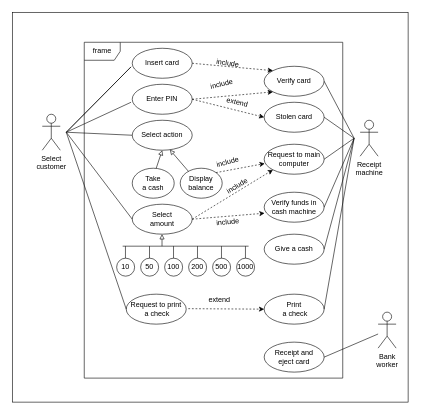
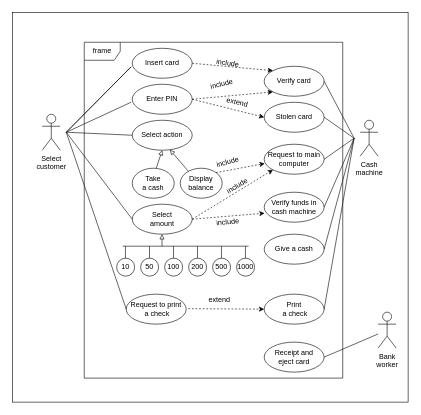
(370, 169) -> (370, 169)
